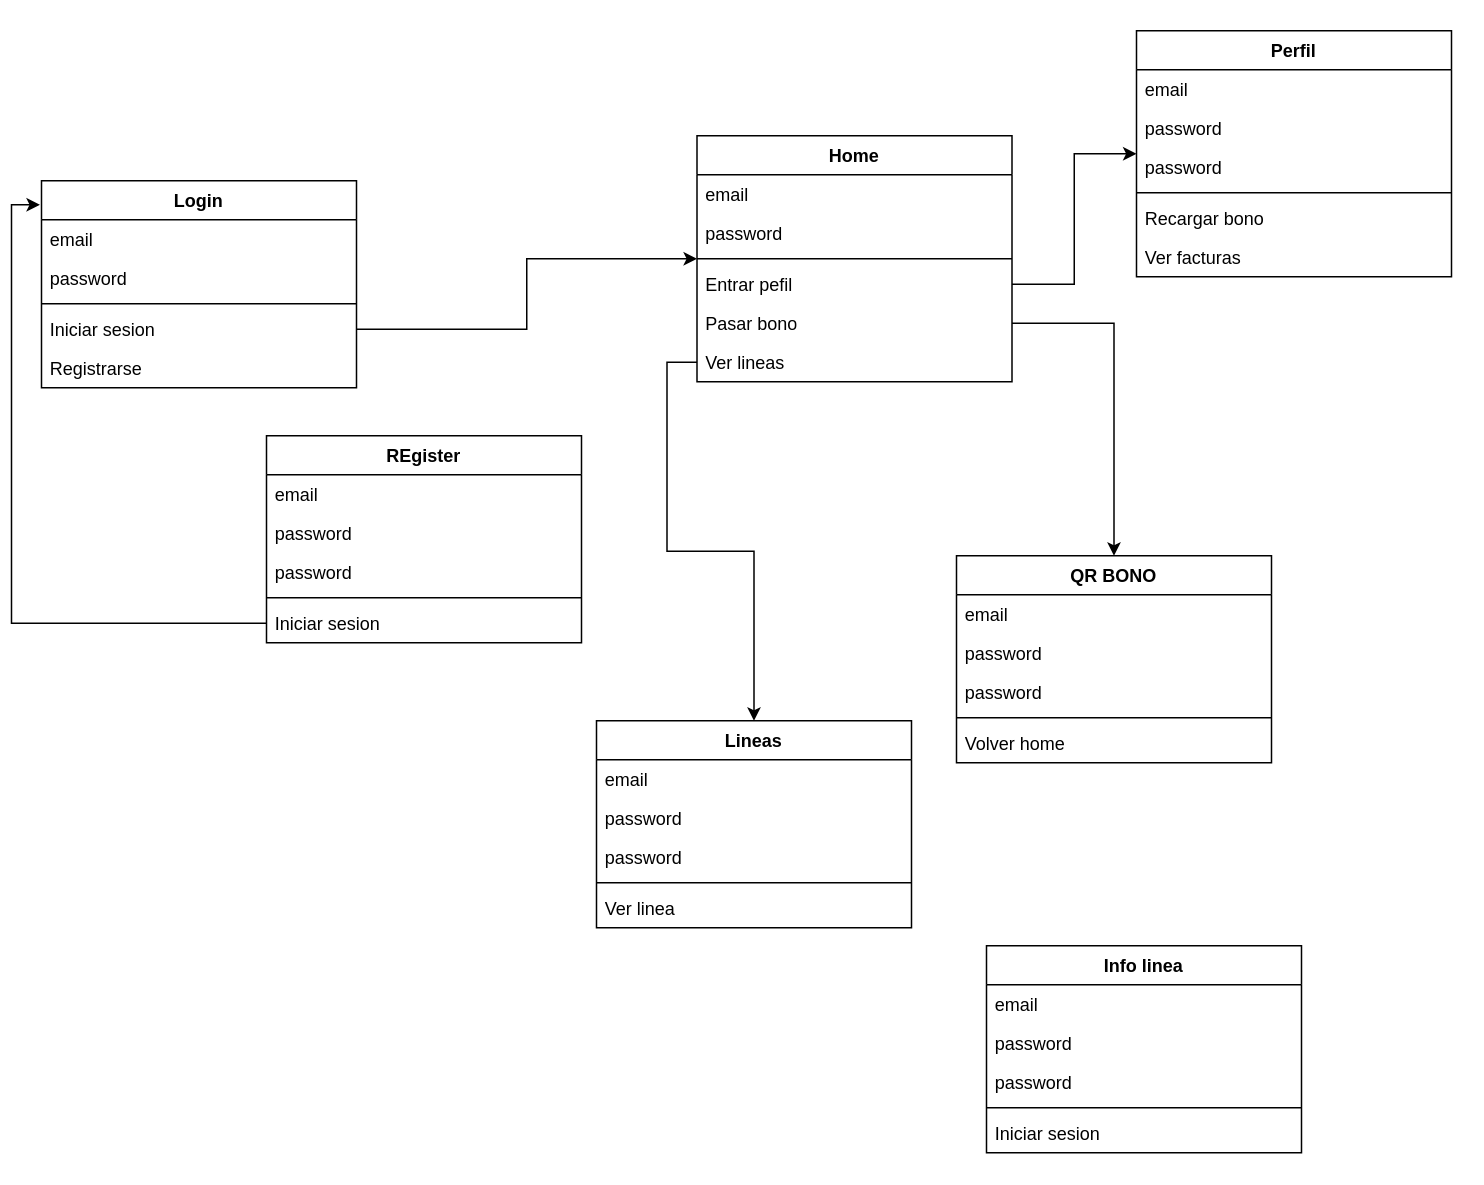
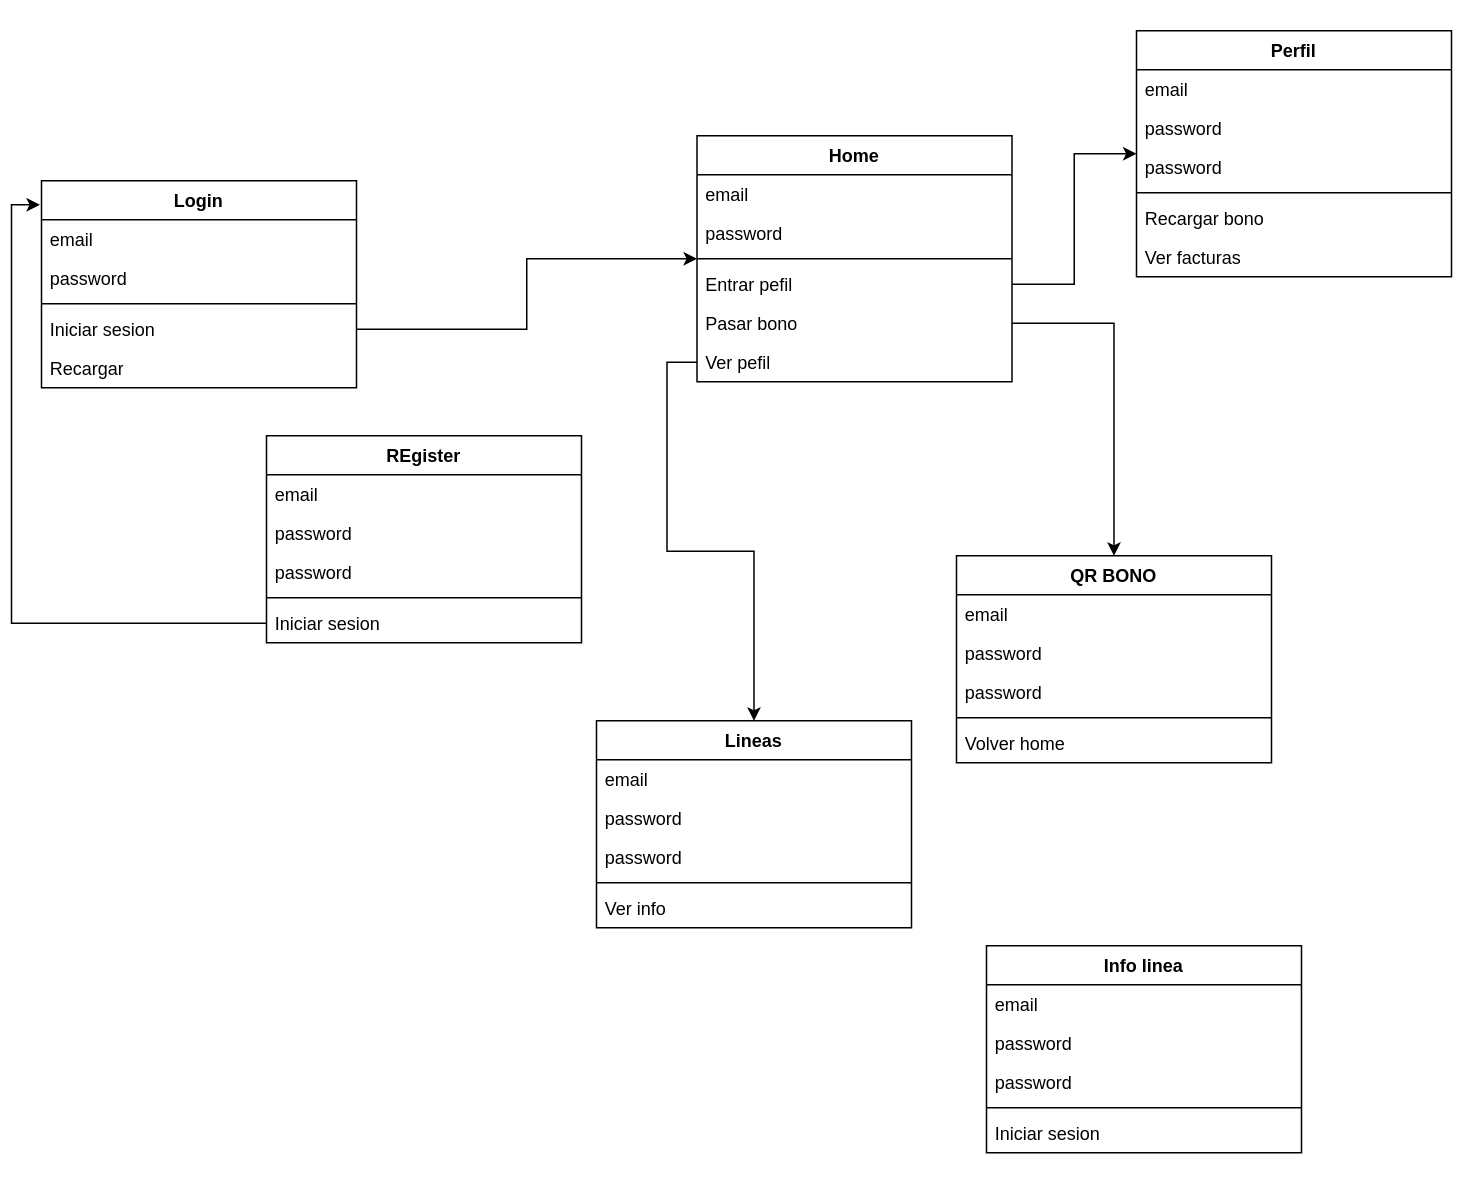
(749, 364) -> (744, 364)
(103, 370) -> (91, 370)
(644, 910) -> (641, 910)
